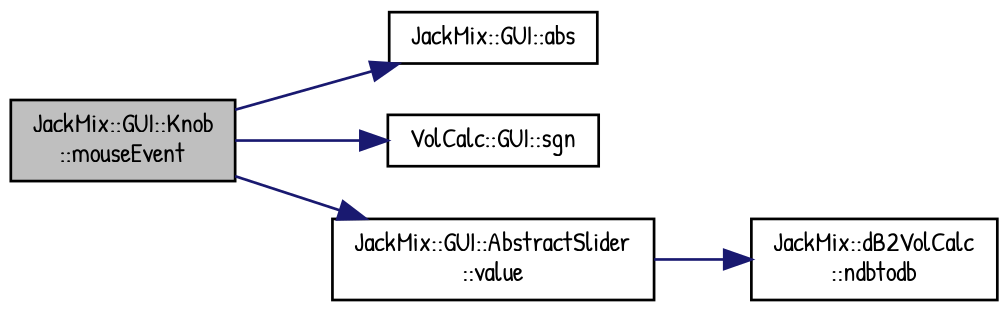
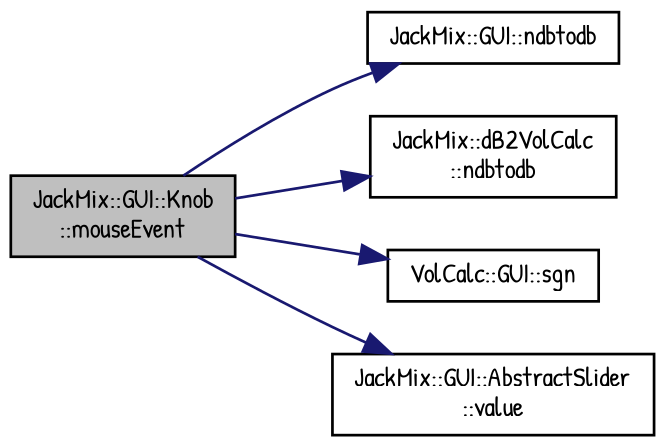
(493, 38) -> (493, 38)
(689, 259) -> (289, 190)
